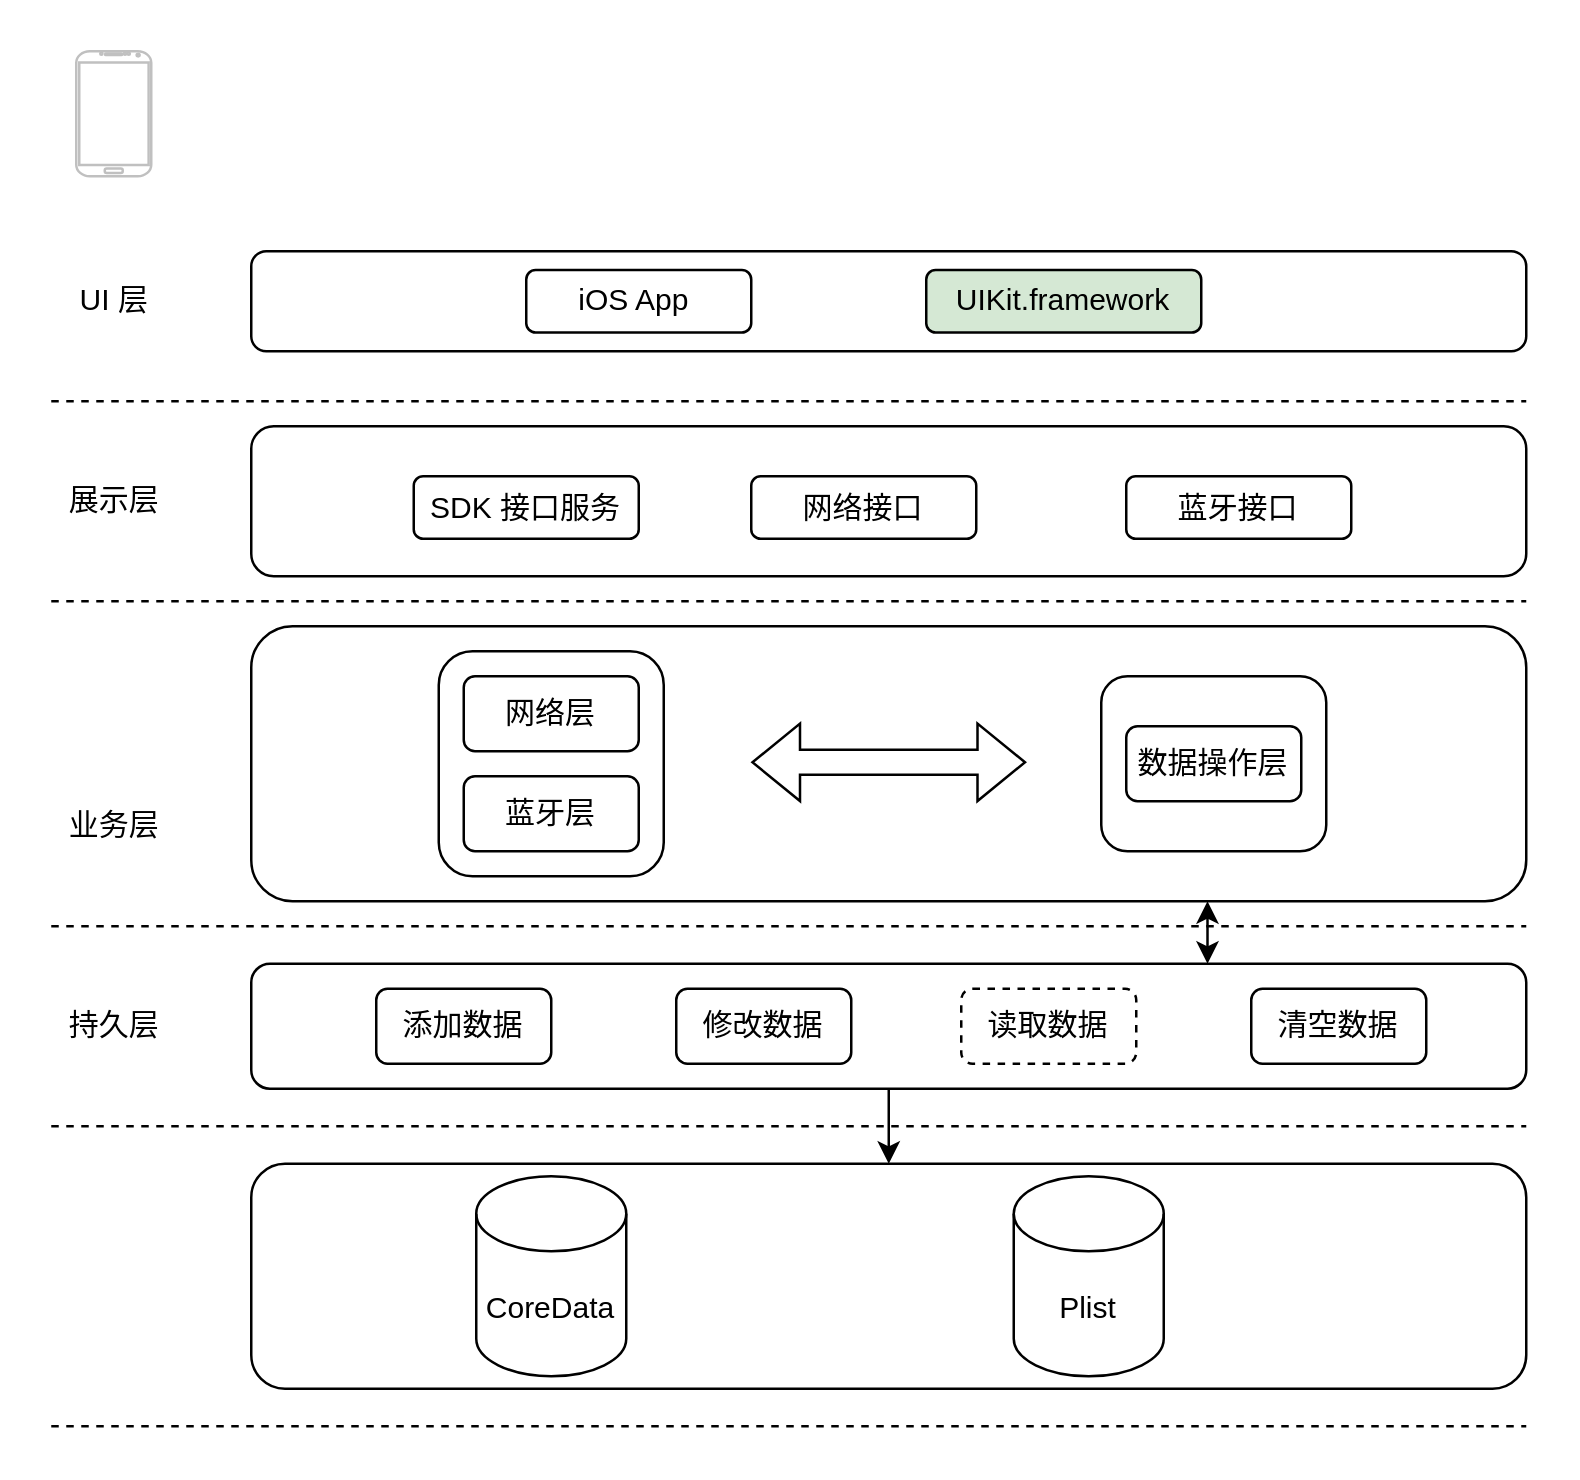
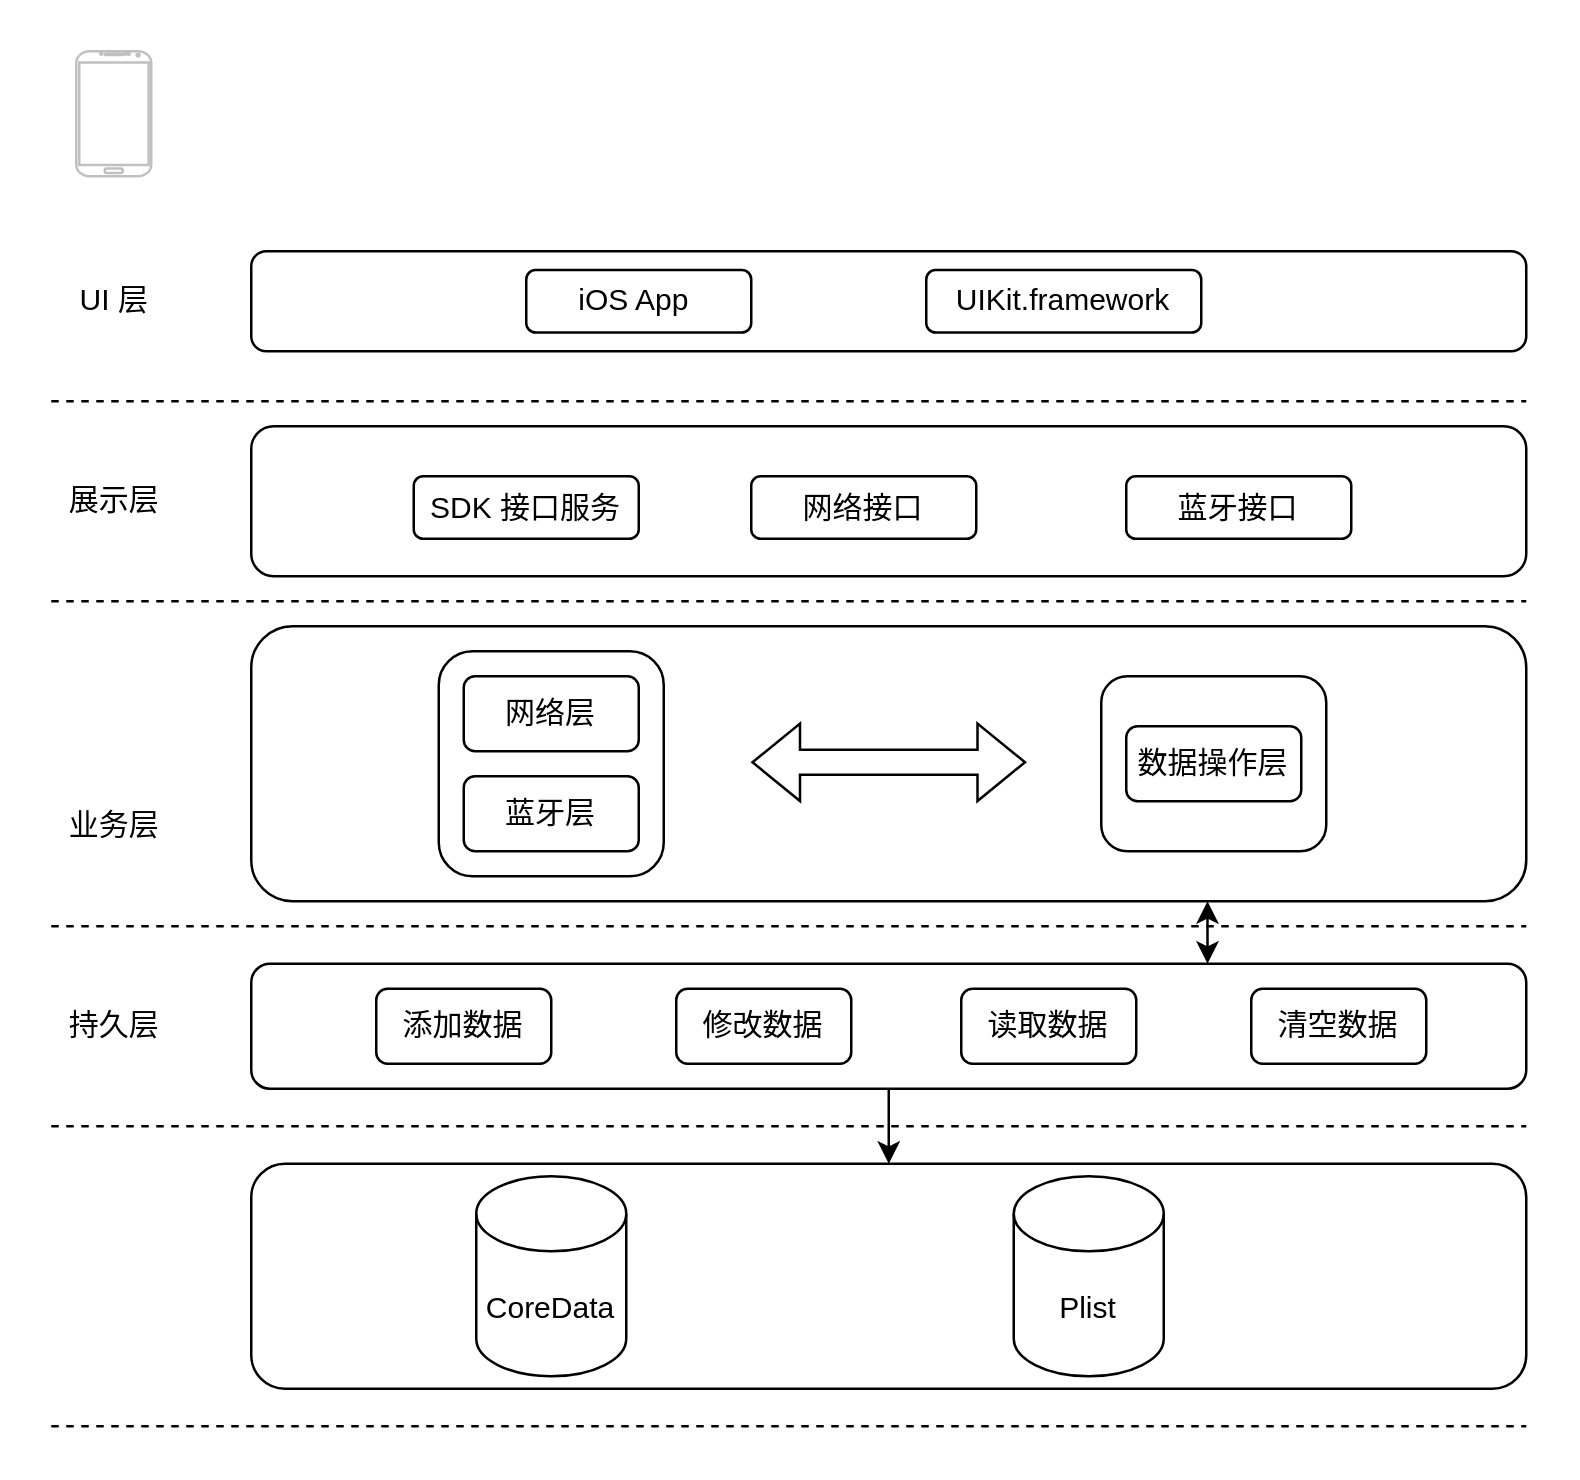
(1064, 301) -> (1064, 301)
(1049, 1026) -> (1049, 1026)
